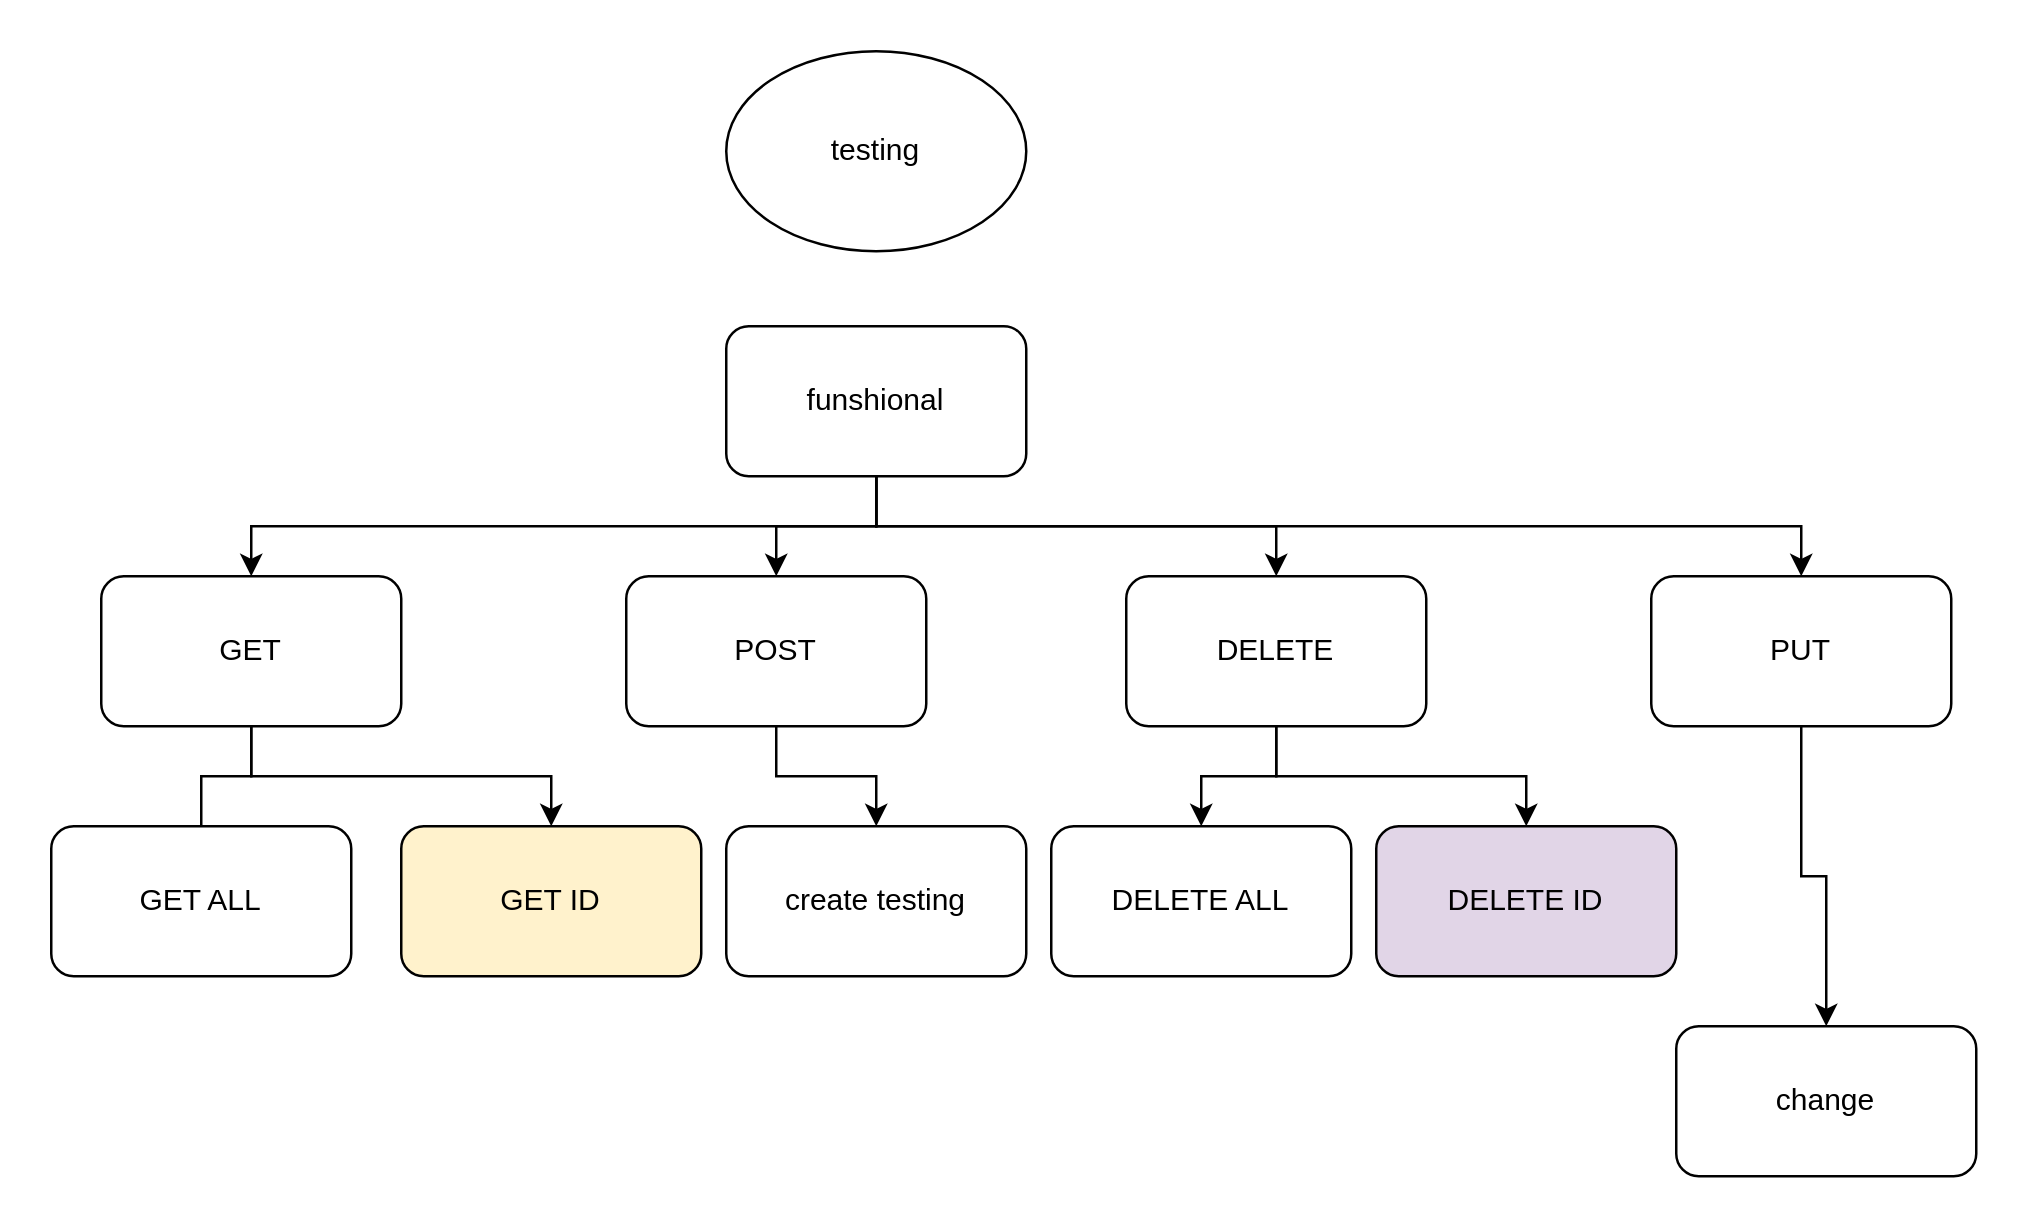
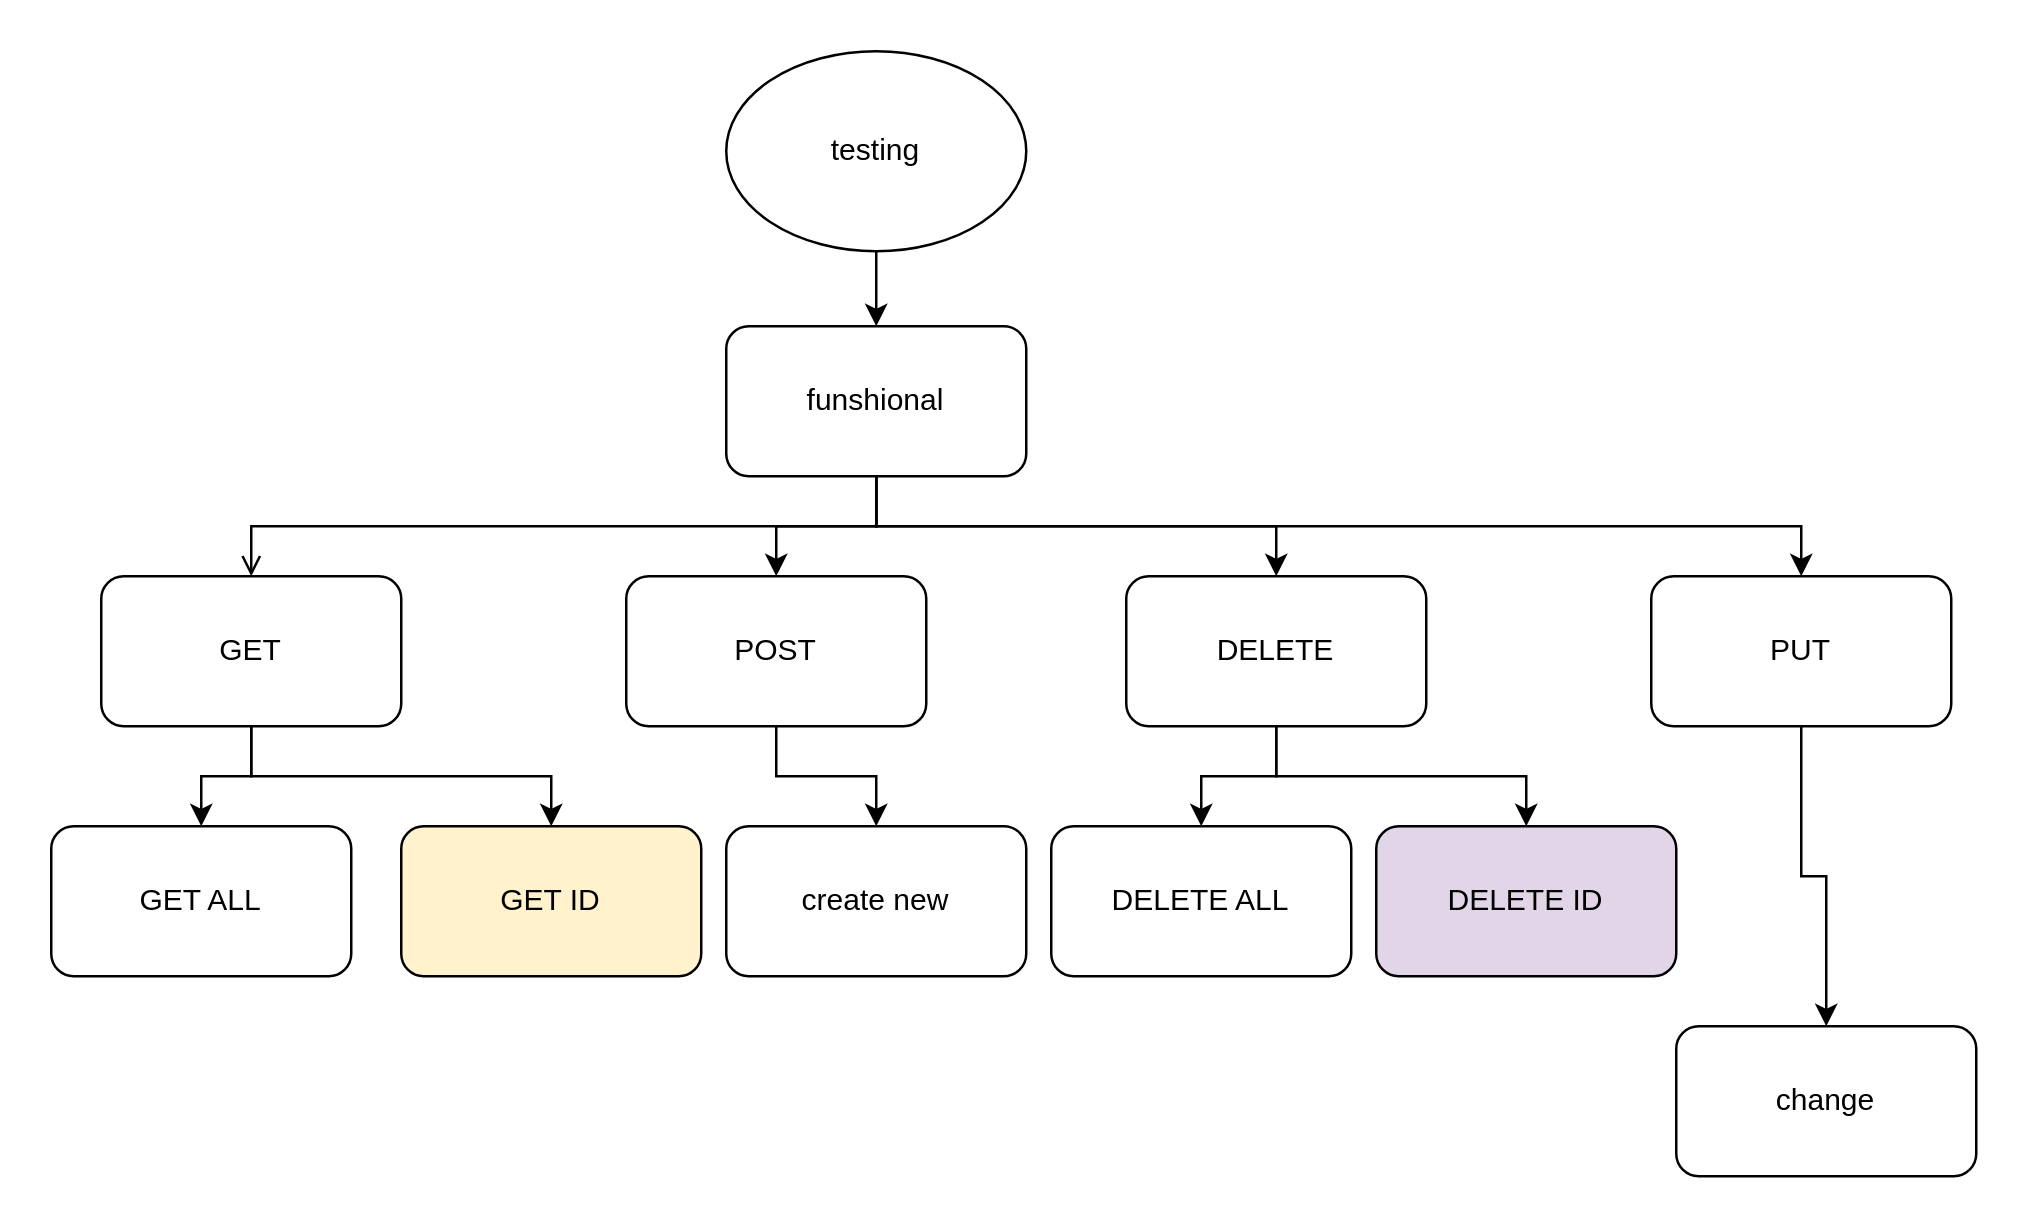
none -> (876, 280)
(251, 558) -> (251, 562)
(201, 815) -> (201, 808)
(876, 901) -> (876, 901)
